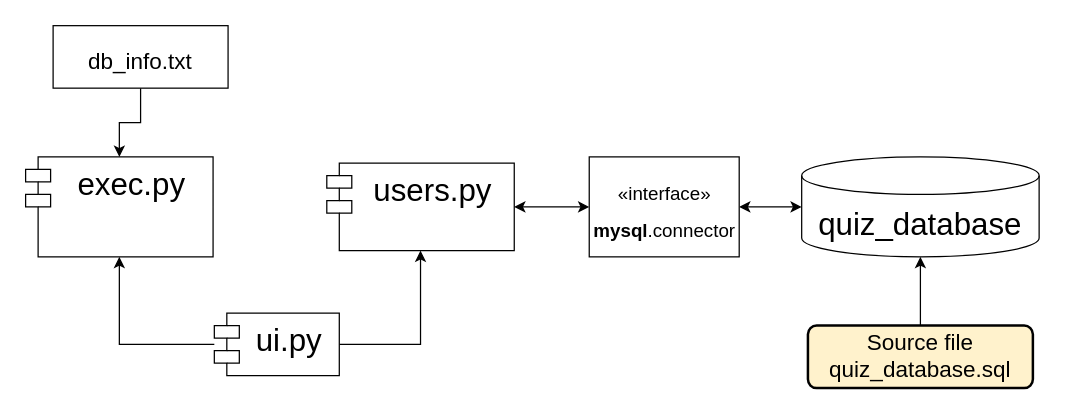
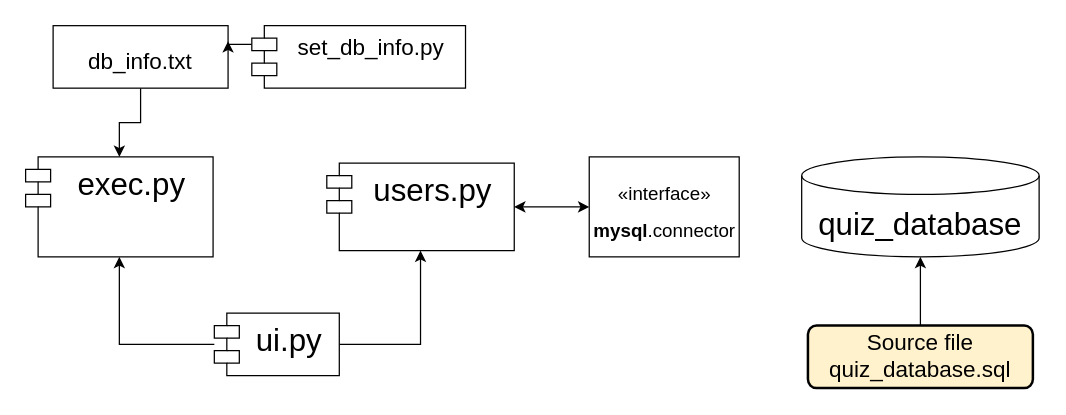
none -> (238, 44)
none -> (359, 57)
(771, 207) -> none
